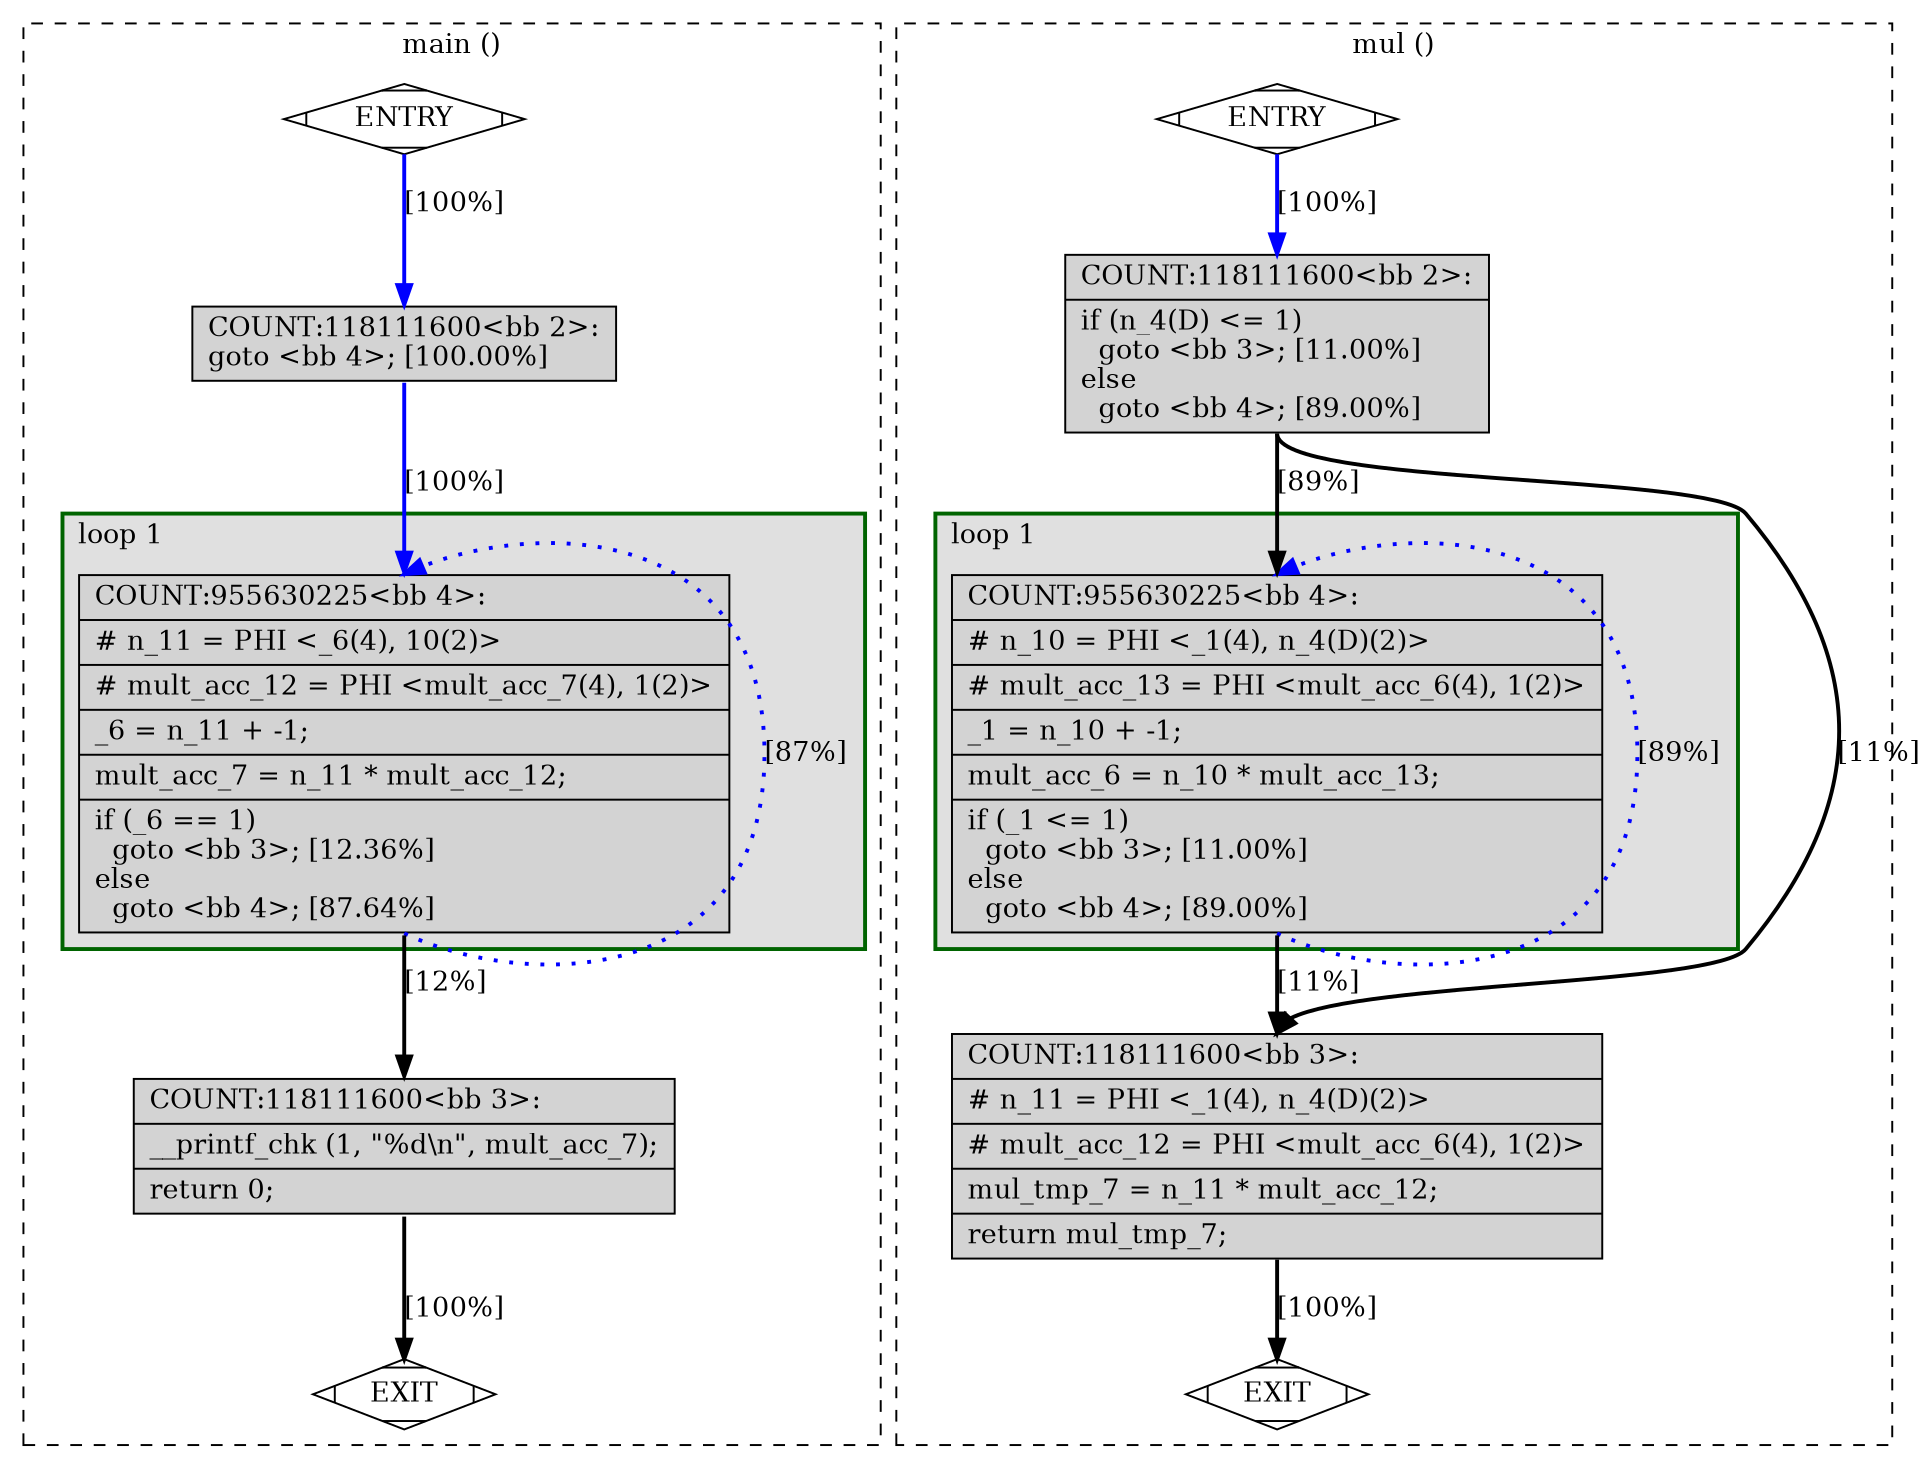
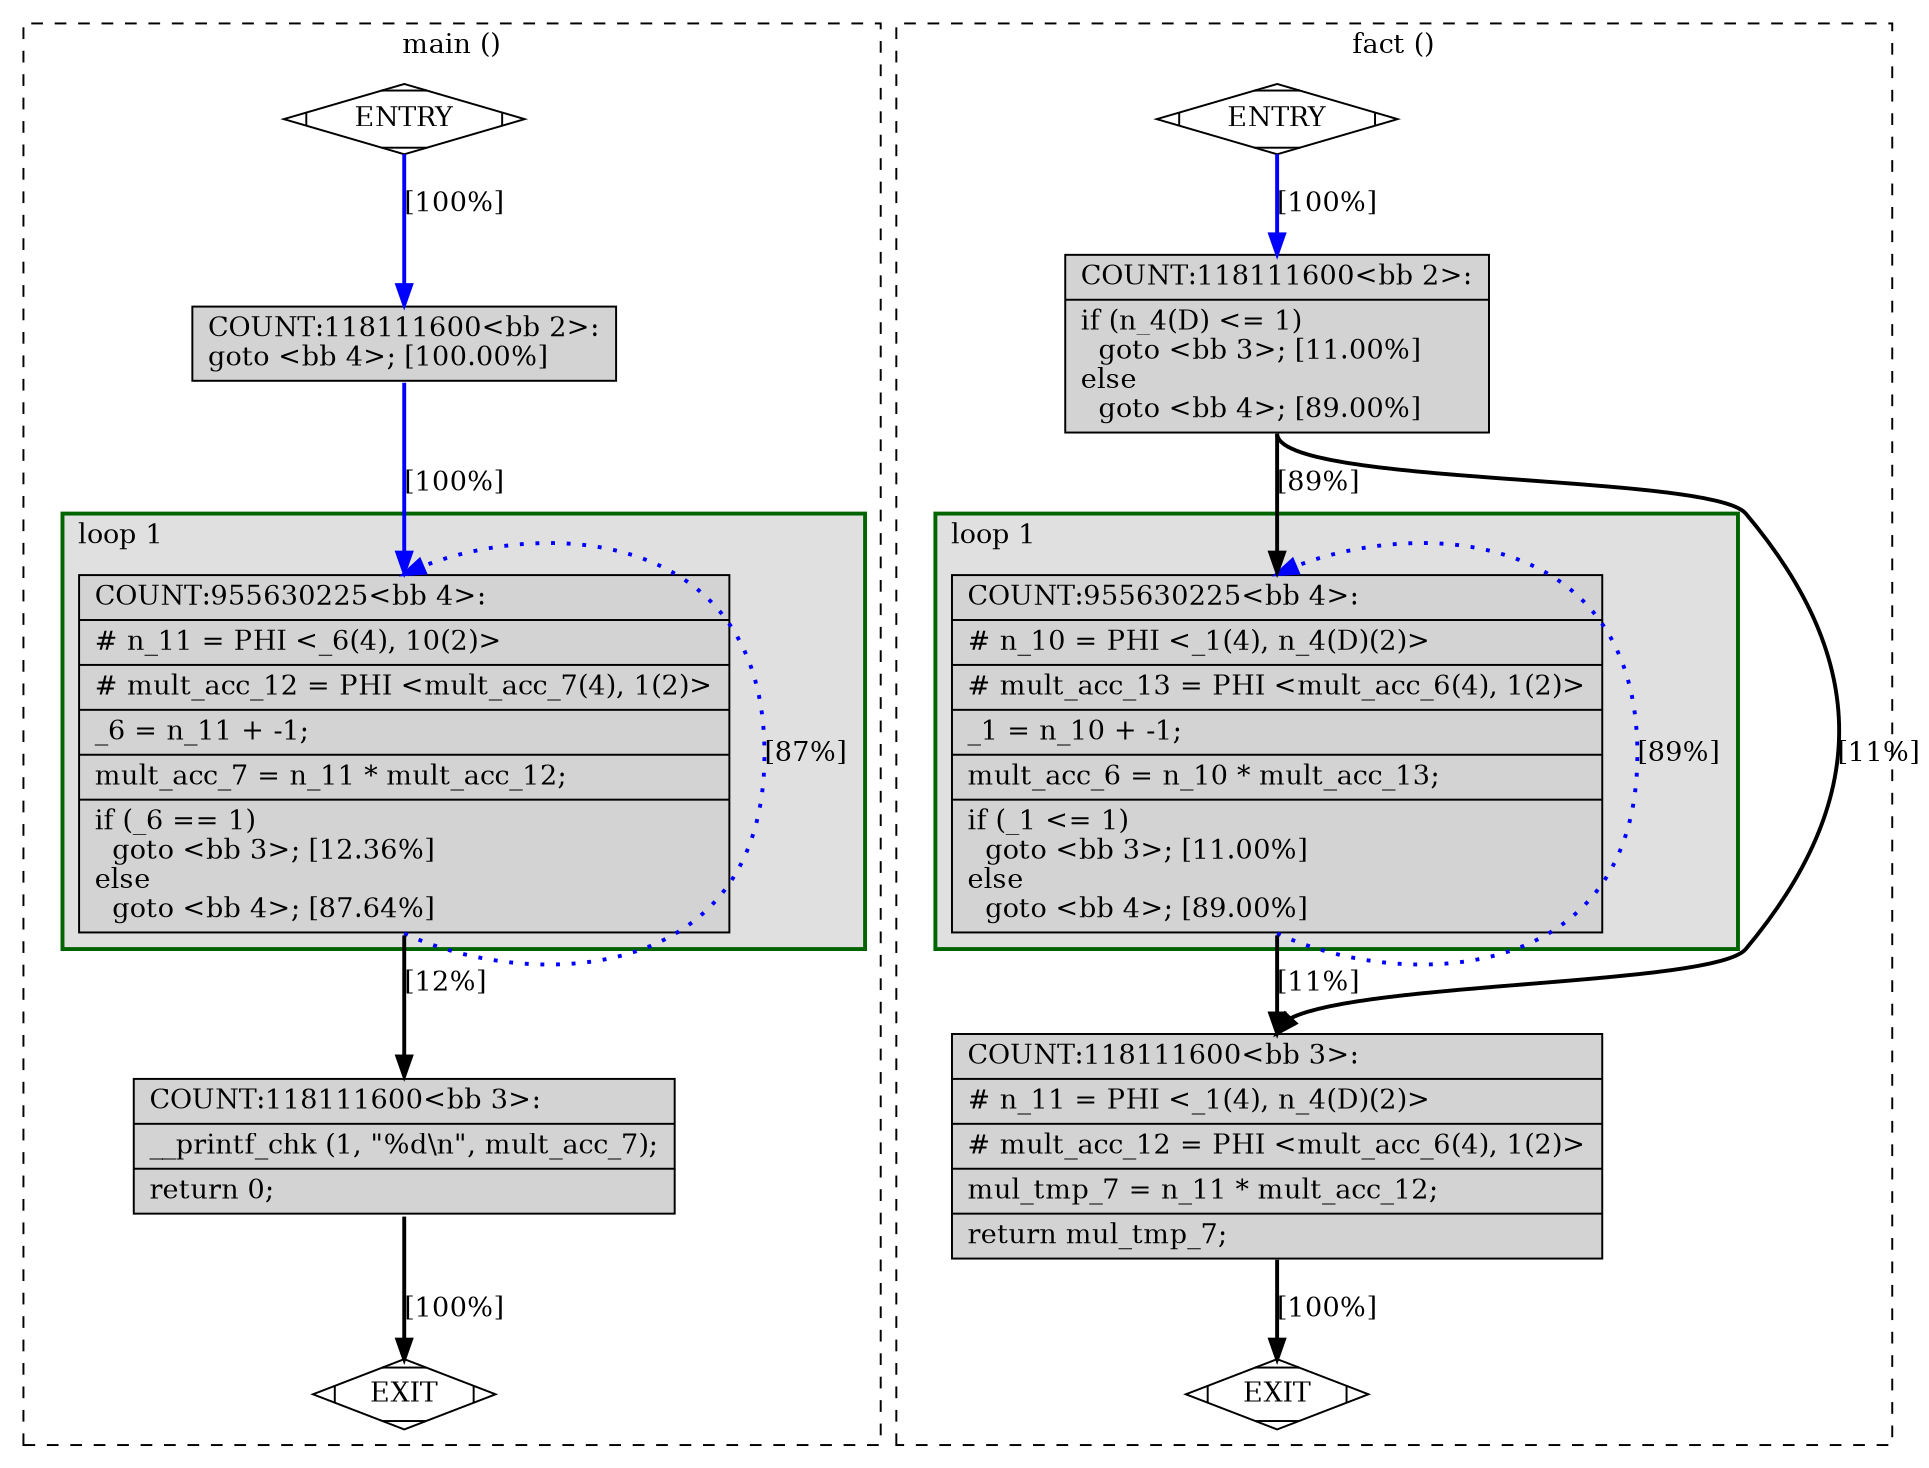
(1394, 46) -> (1394, 46)
